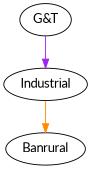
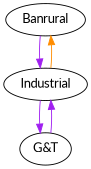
none -> (40, 47)
none -> (40, 112)
